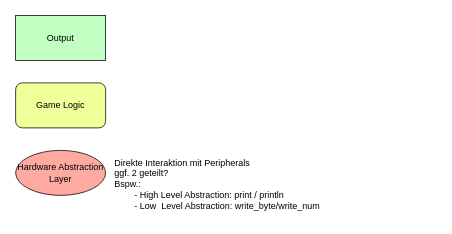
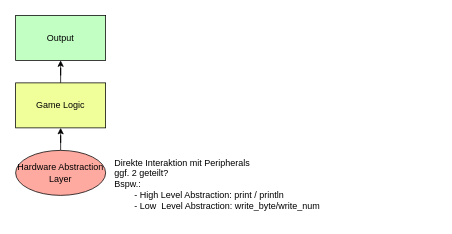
none -> (60, 69)
(60, 105) -> (60, 105)
none -> (60, 136)
